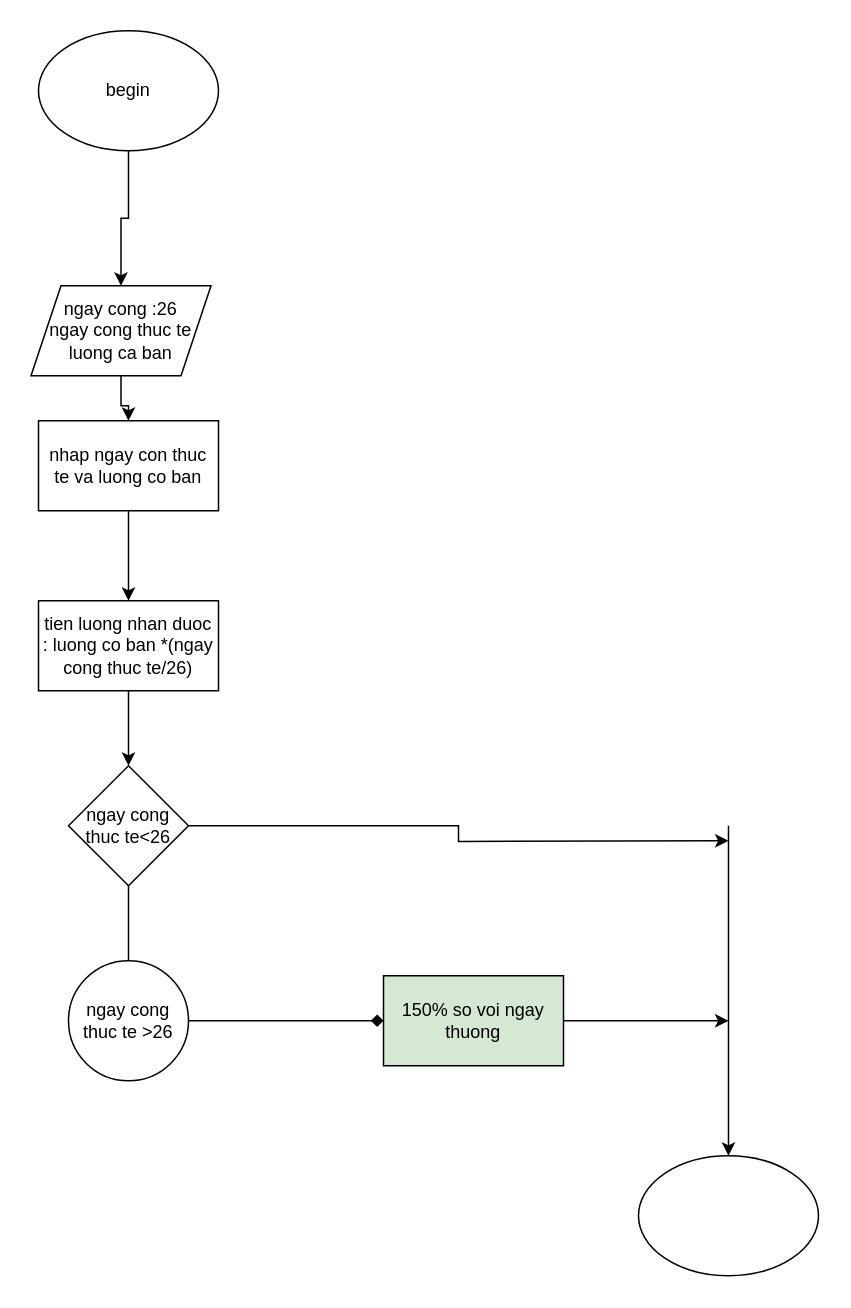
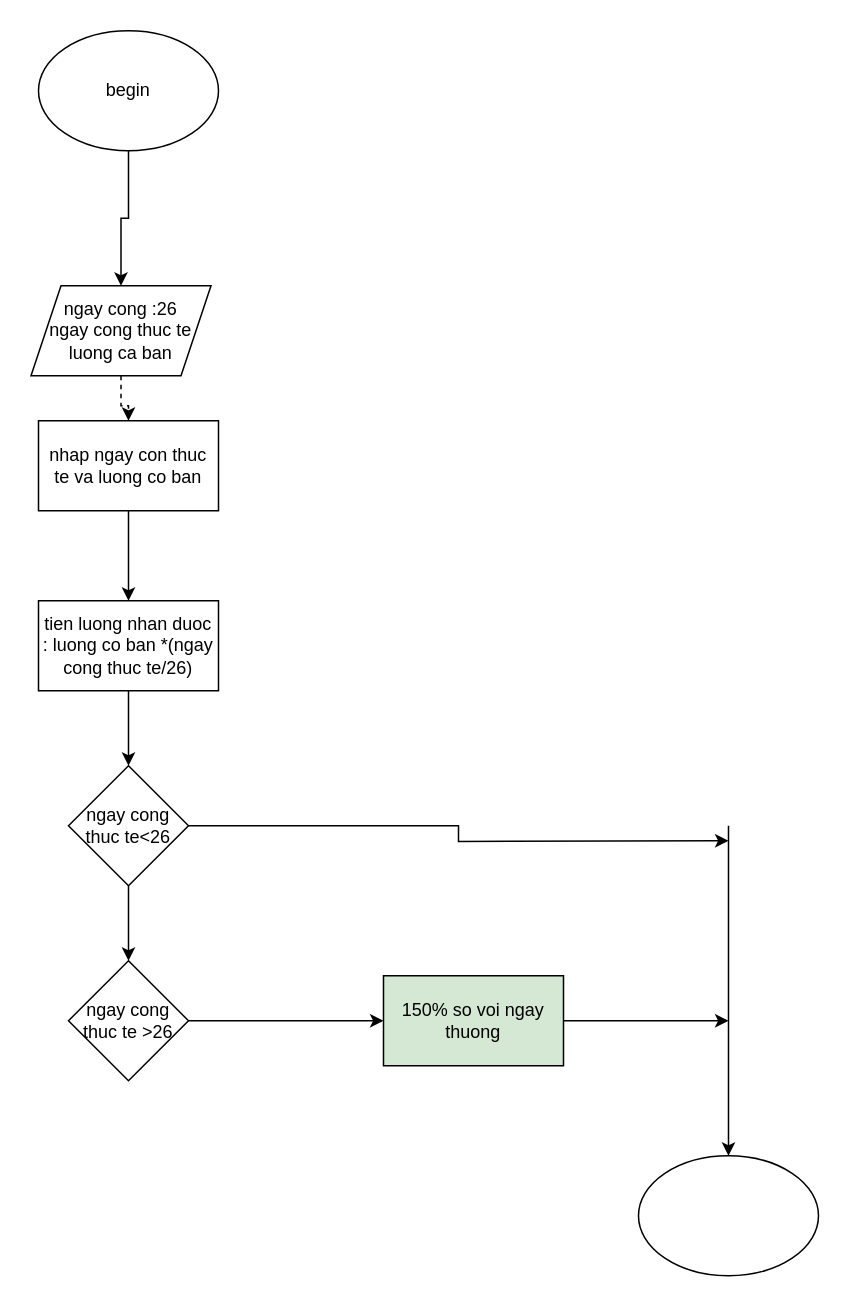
(121, 398) -> (121, 398)
(128, 954) -> (128, 949)
(128, 1021) -> (128, 1021)
(371, 1021) -> (372, 1021)
